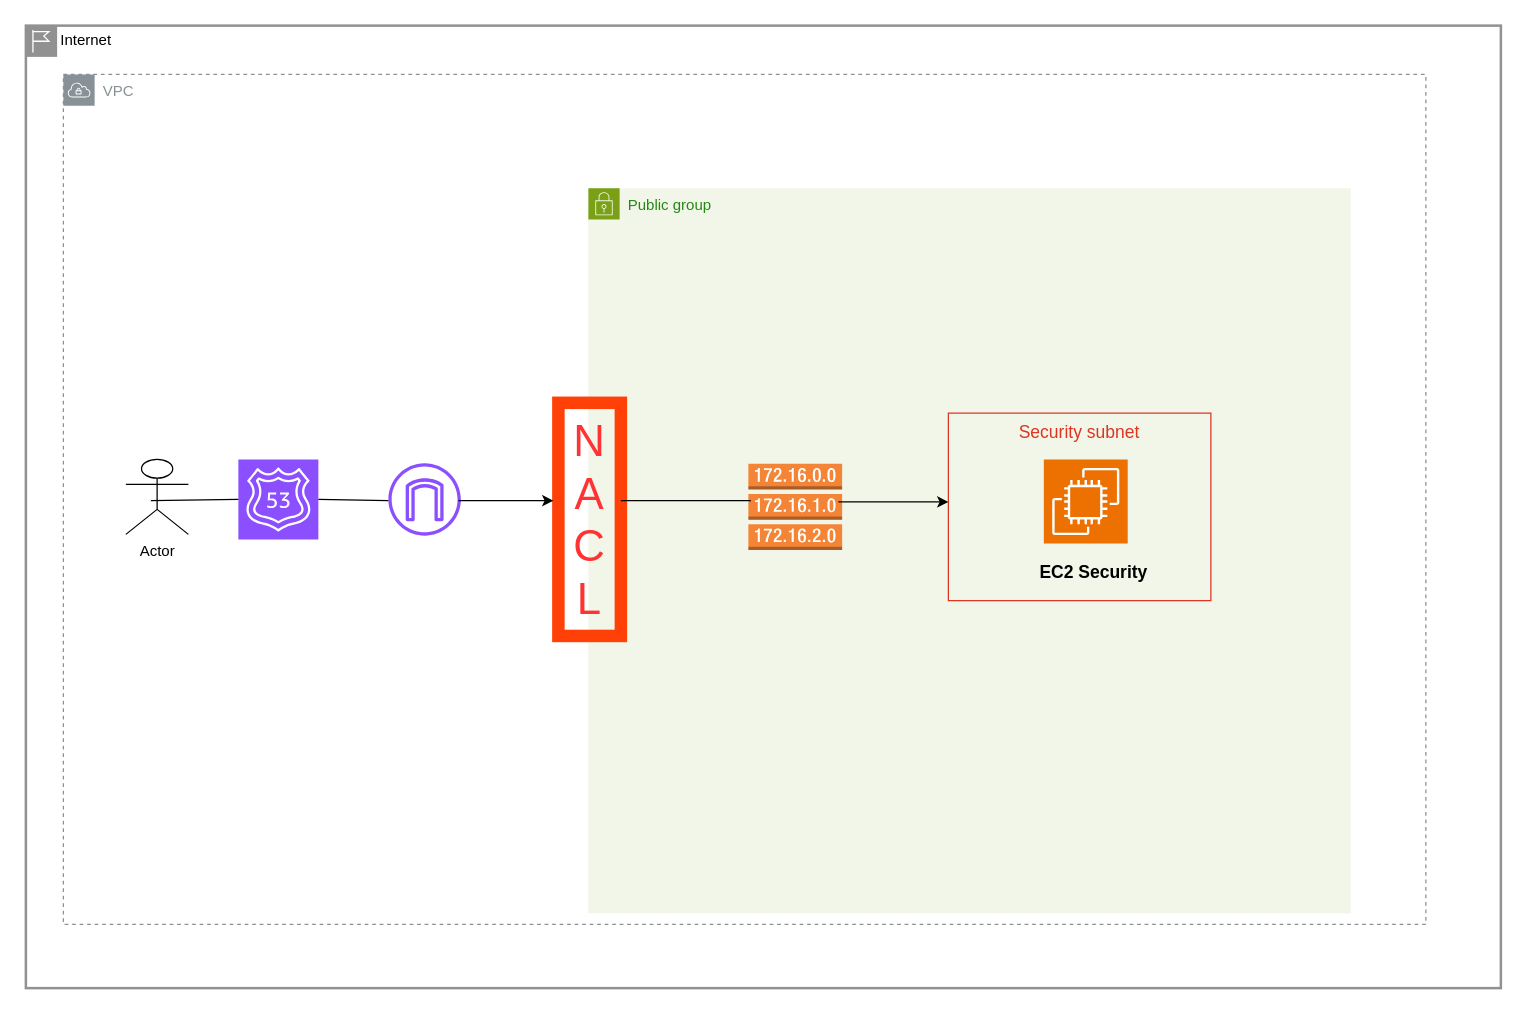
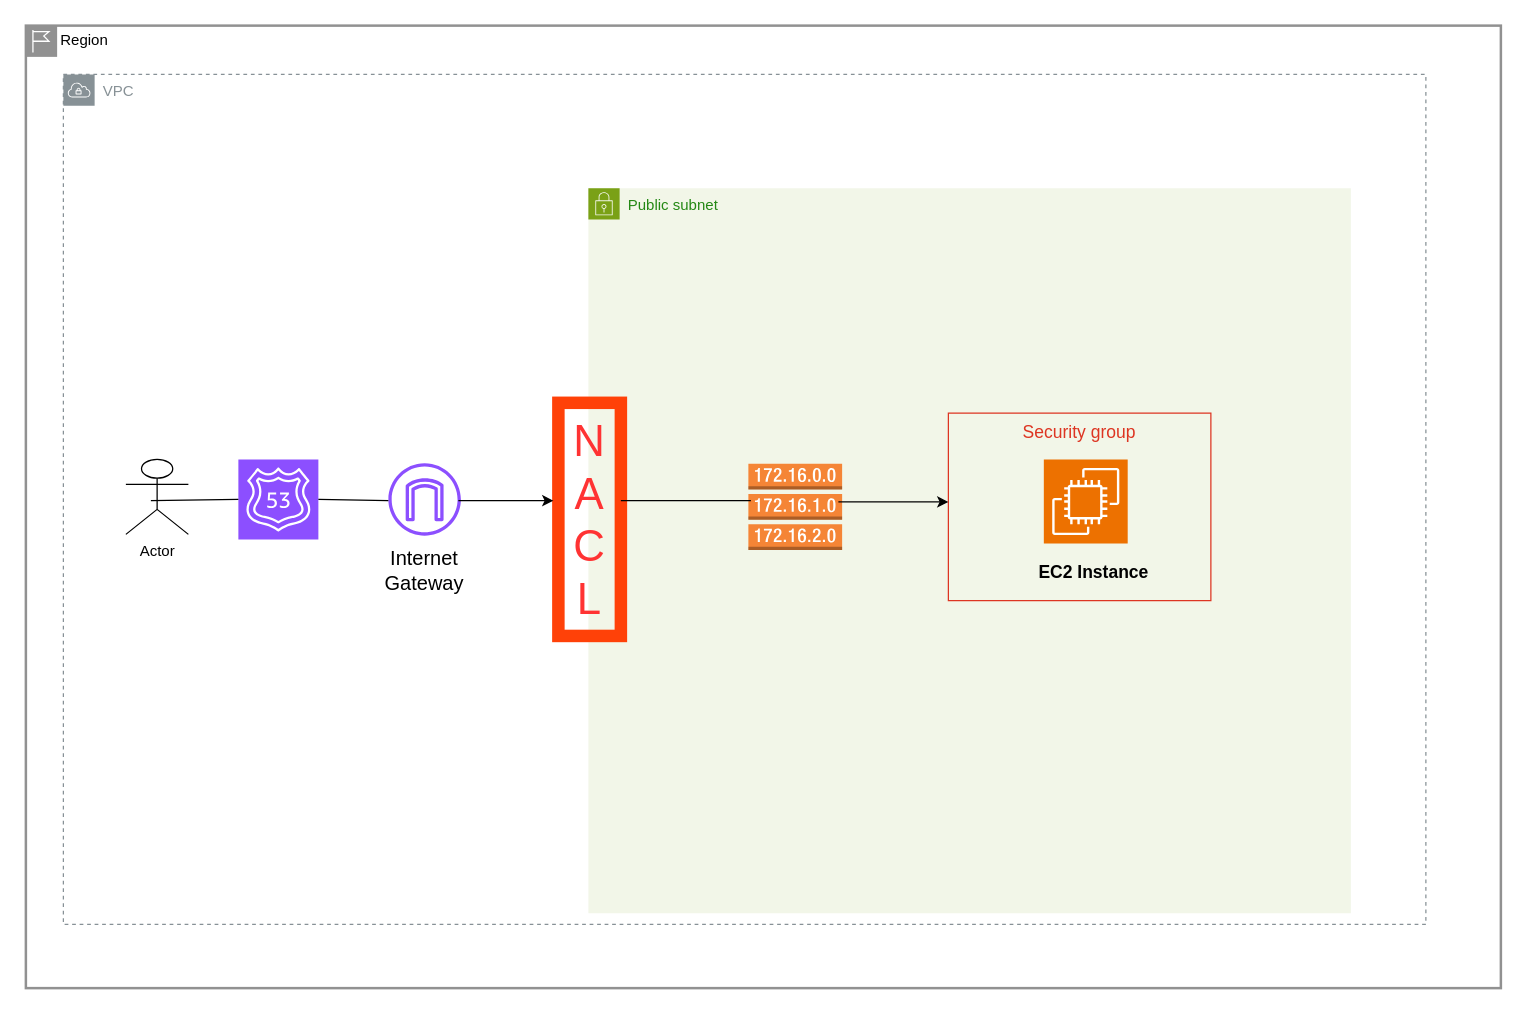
(94, 41) -> (84, 41)
(673, 206) -> (677, 206)
(1079, 431) -> (1079, 431)
none -> (424, 571)
(1094, 572) -> (1094, 572)
